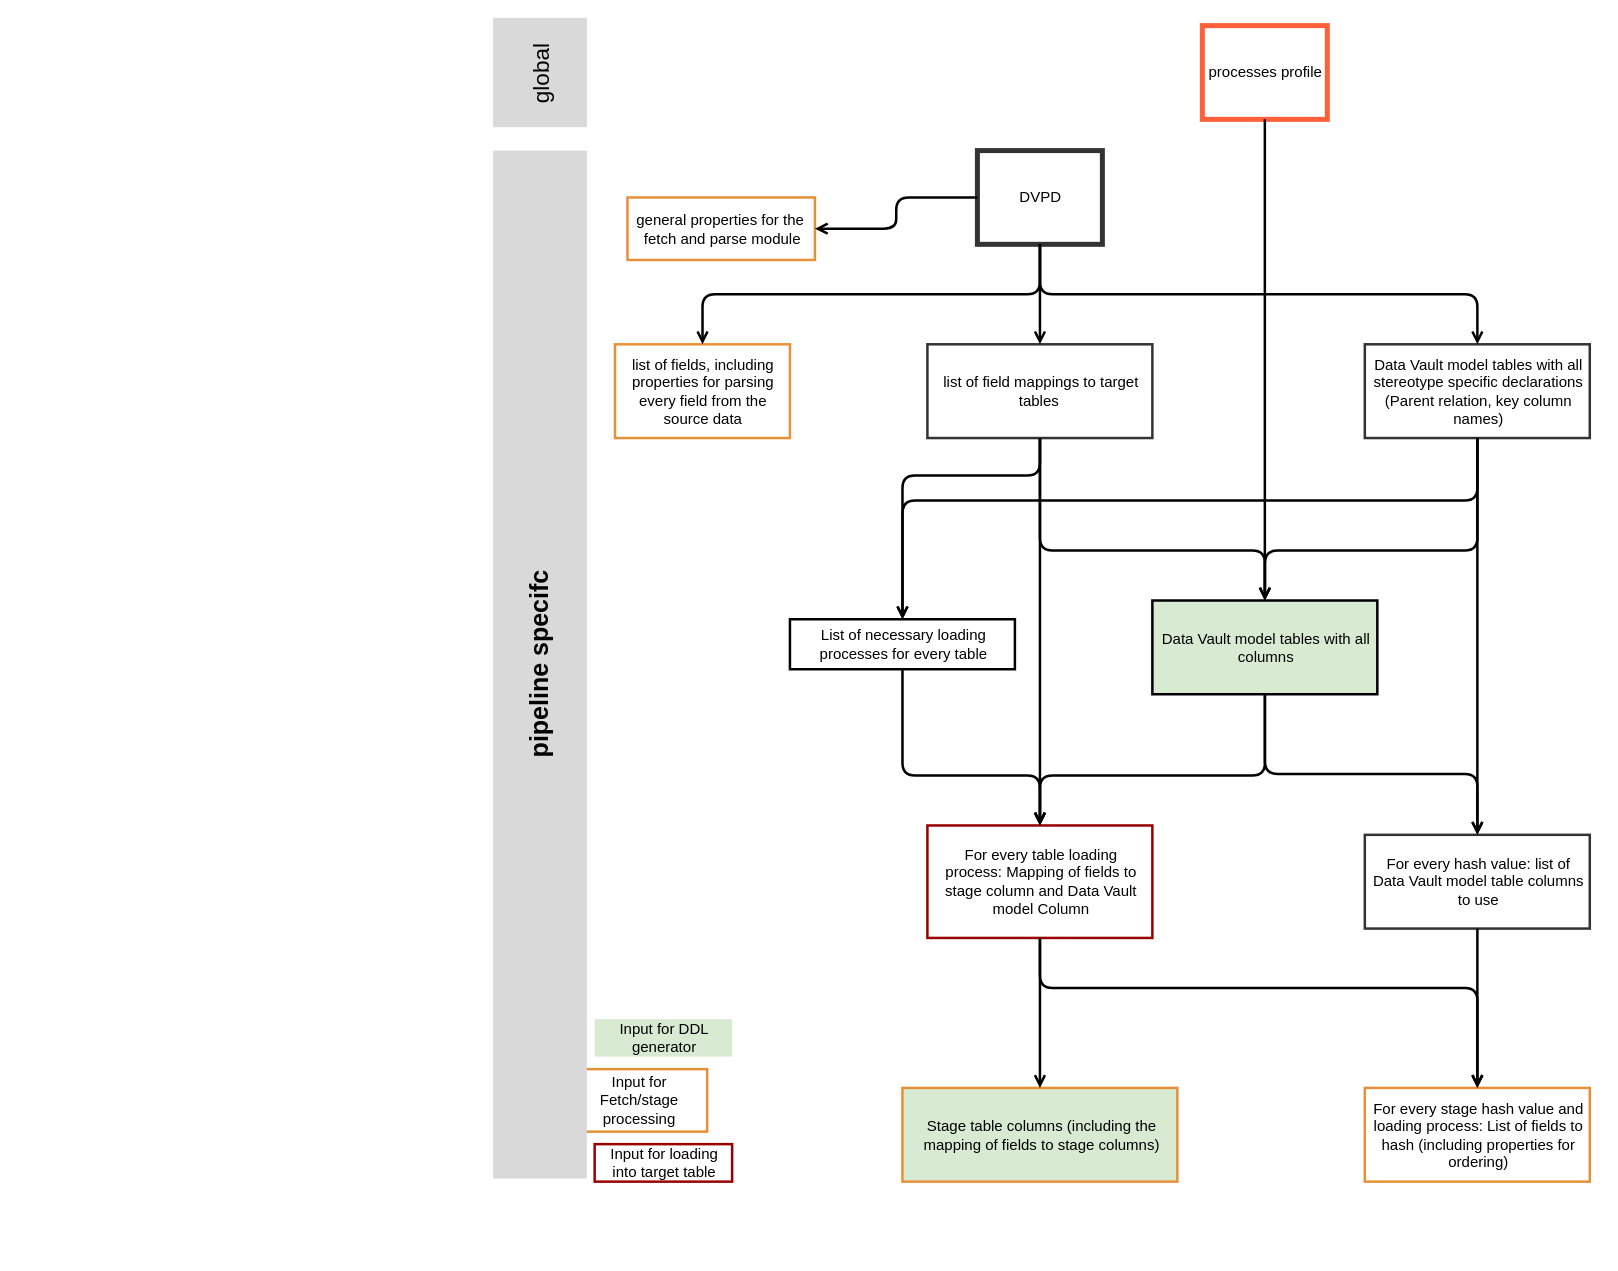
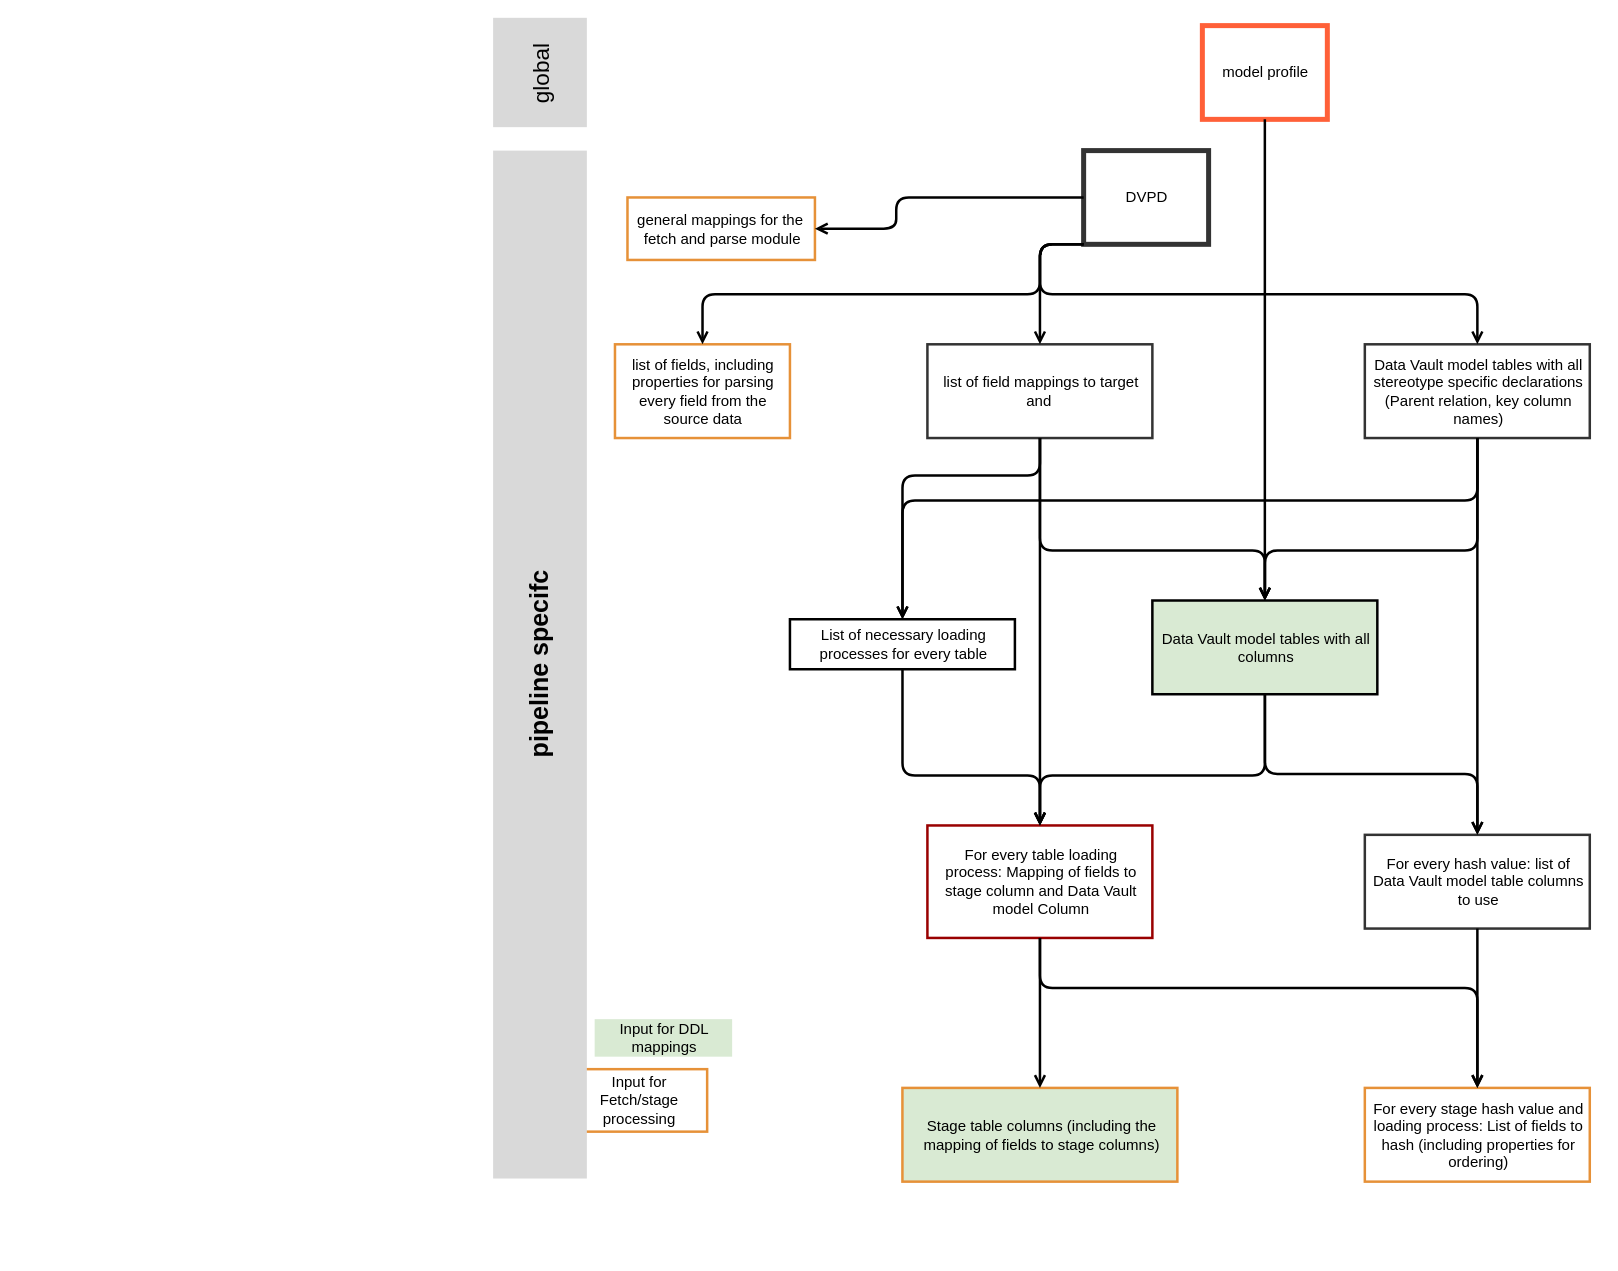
(1266, 73) -> (1266, 73)
(1040, 198) -> (1146, 198)
(723, 229) -> (723, 229)
(1041, 392) -> (1041, 392)
(664, 1038) -> (664, 1038)
(663, 1163) -> none
